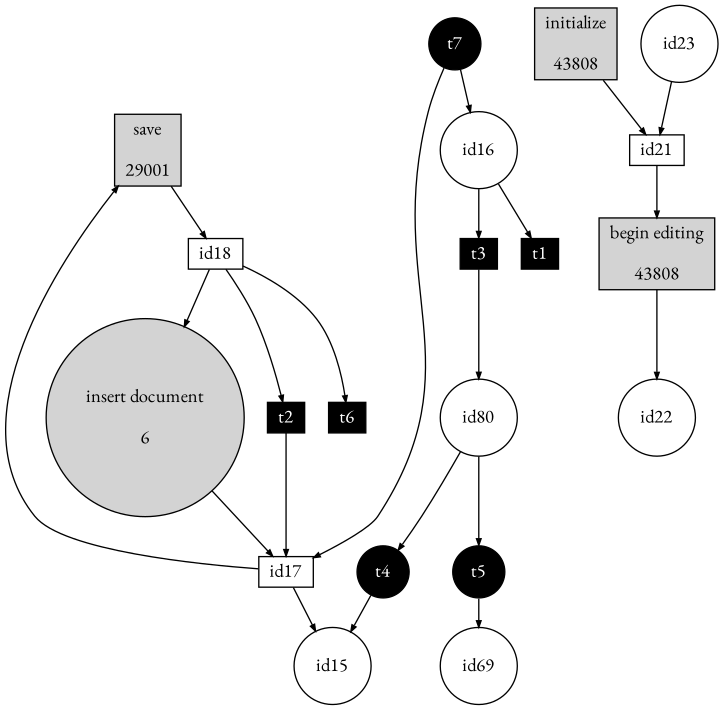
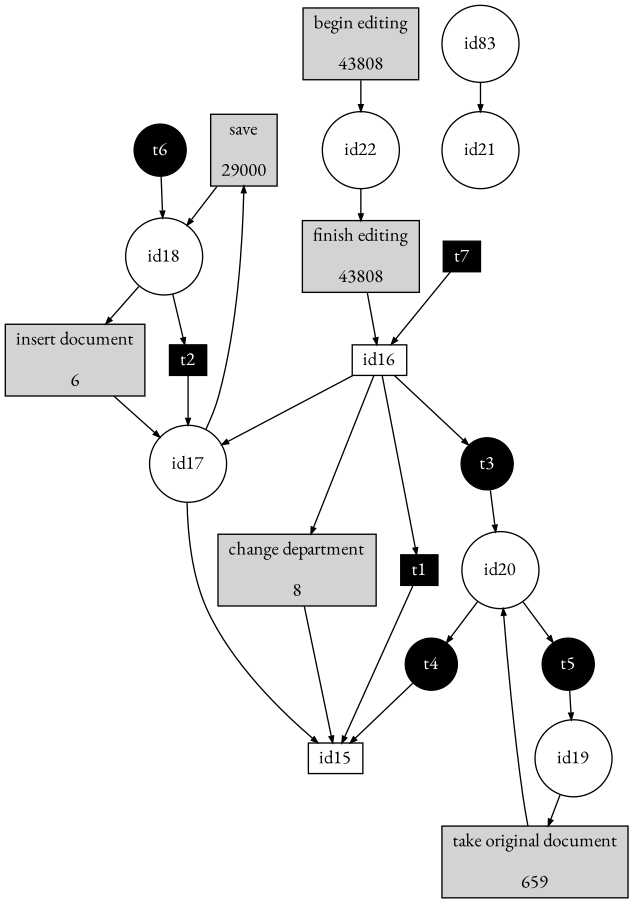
(455, 44) -> (462, 256)
(576, 44) -> none
(679, 44) -> (480, 44)
(148, 150) -> (244, 150)
(479, 150) -> (379, 360)
(657, 150) -> (480, 150)
(657, 188) -> none
(216, 254) -> (164, 256)
(479, 254) -> (487, 464)
none -> (361, 256)
(314, 316) -> (162, 194)
(424, 330) -> (291, 408)
(145, 418) -> (75, 360)
(347, 418) -> (160, 150)
(479, 418) -> (500, 570)
none -> (297, 570)
(286, 572) -> (188, 464)
none -> (379, 661)
(333, 666) -> (336, 758)
(479, 666) -> (574, 758)
none -> (535, 862)
